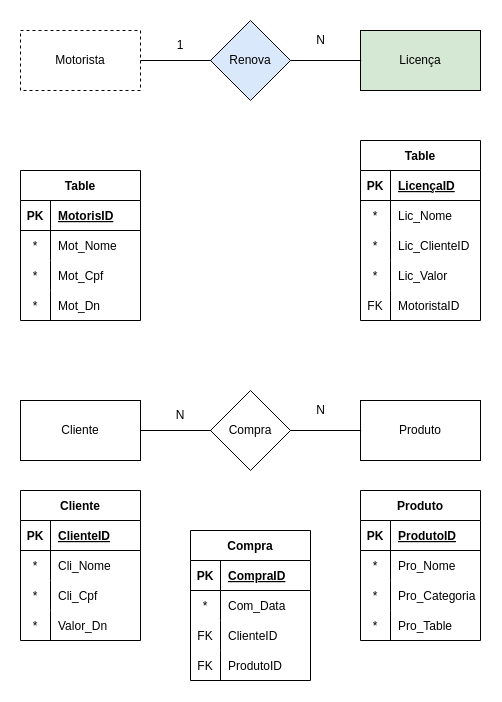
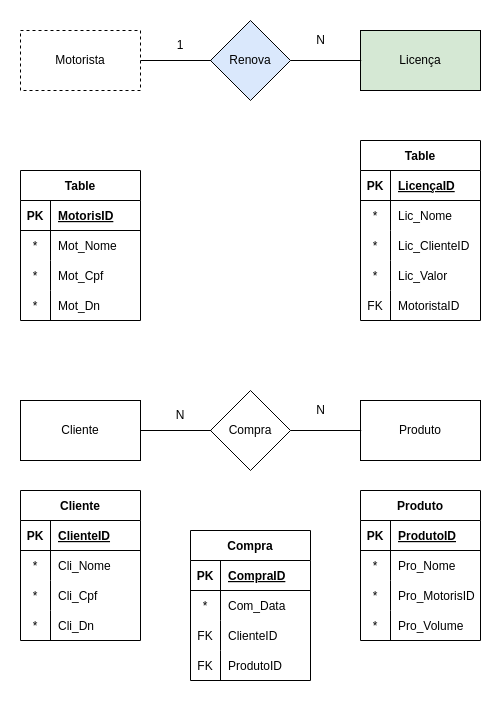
(440, 596) -> (440, 596)
(83, 626) -> (75, 626)
(427, 626) -> (430, 626)
